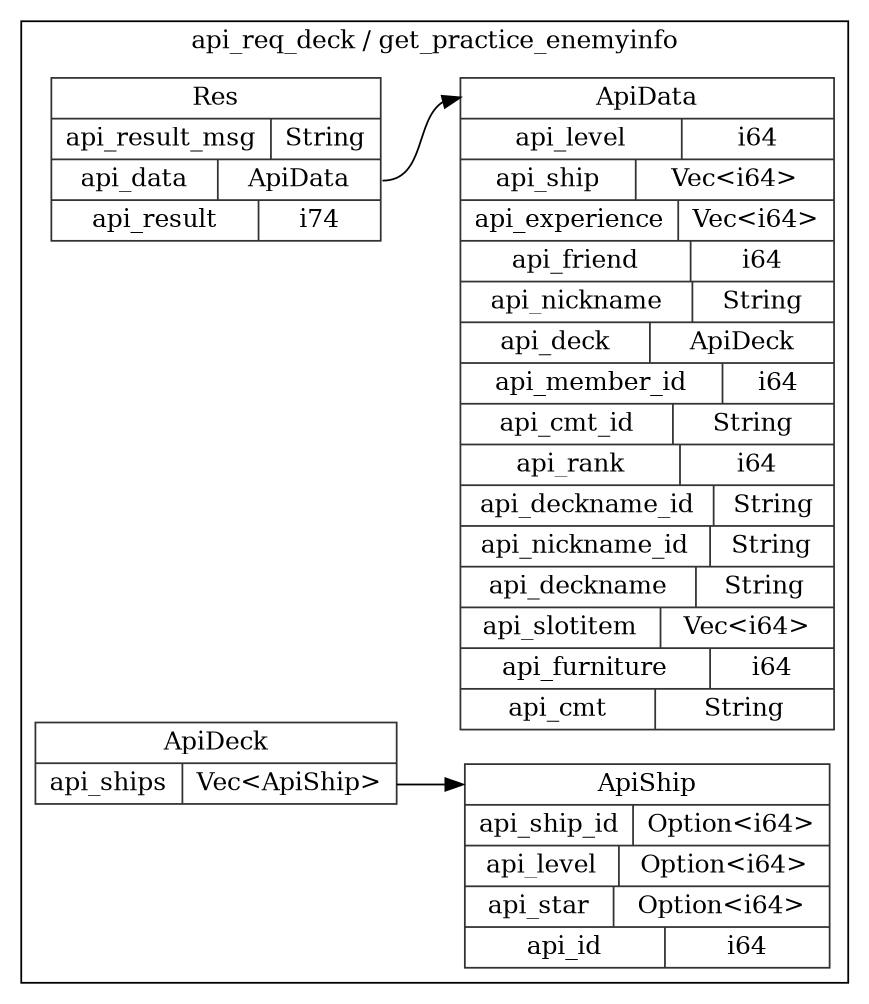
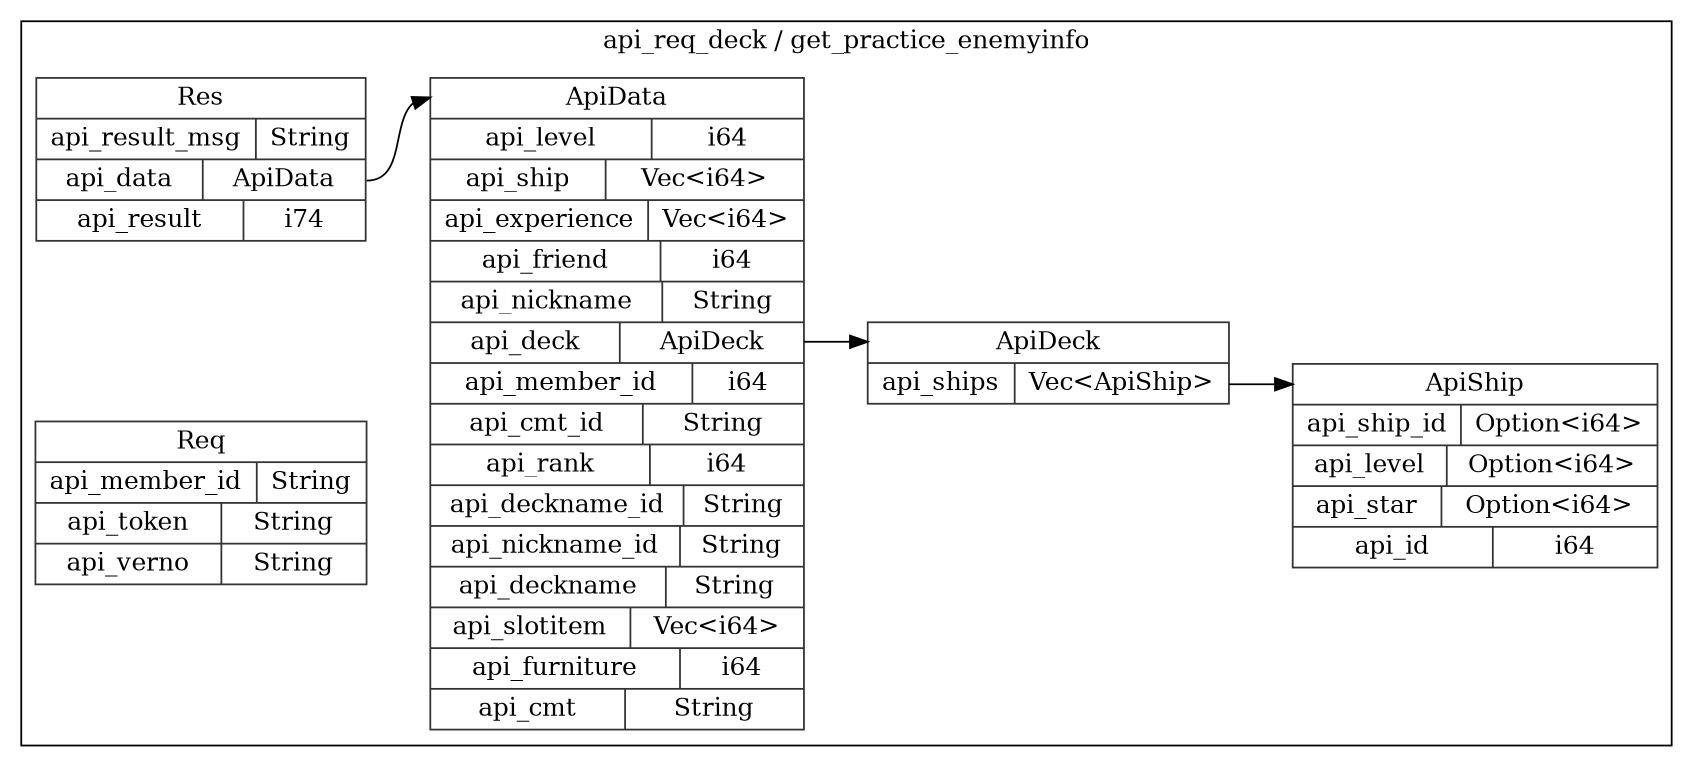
none -> (827, 342)
none -> (201, 503)
